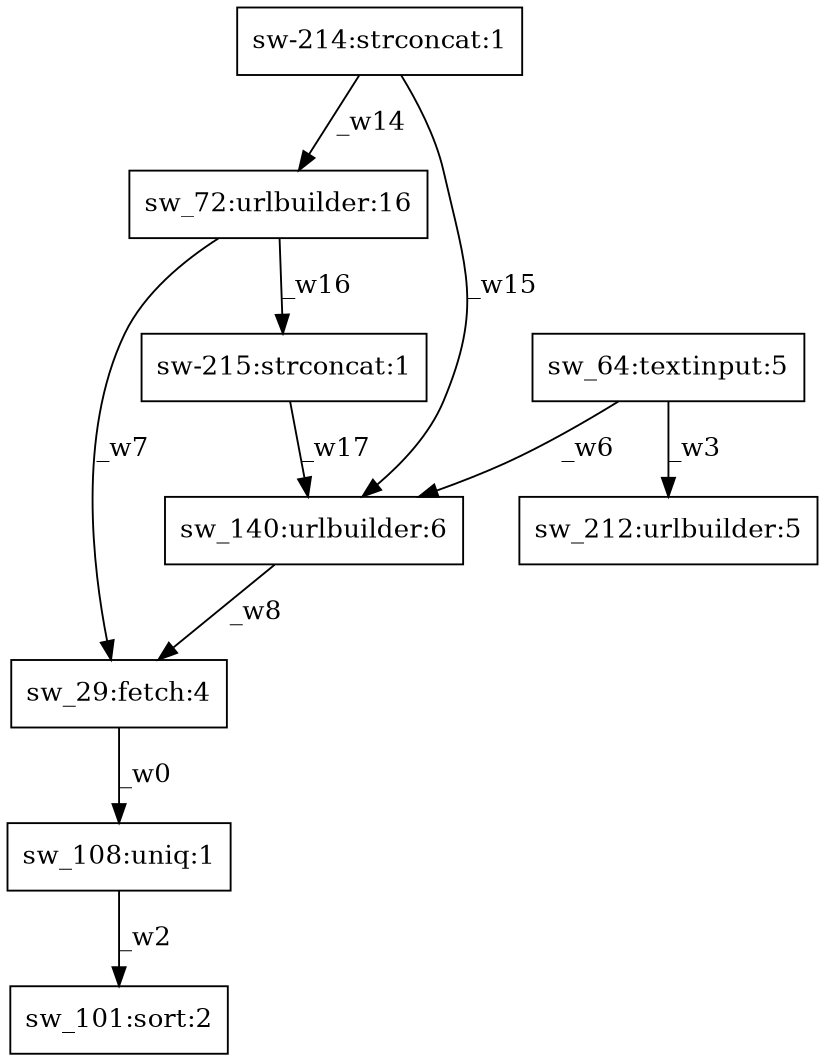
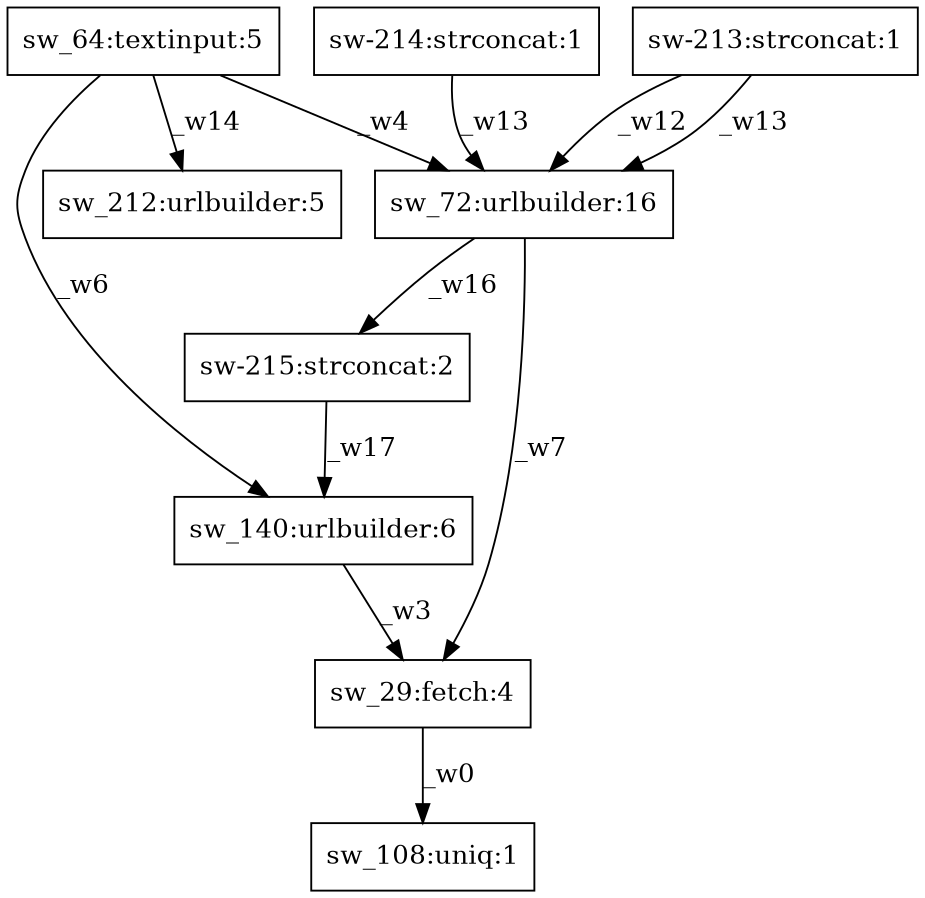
none -> (775, 41)
none -> (325, 119)
(371, 123) -> (495, 123)
(467, 288) -> none
(284, 368) -> (327, 368)
(695, 449) -> (206, 123)
(256, 612) -> (406, 612)
(119, 1020) -> none
